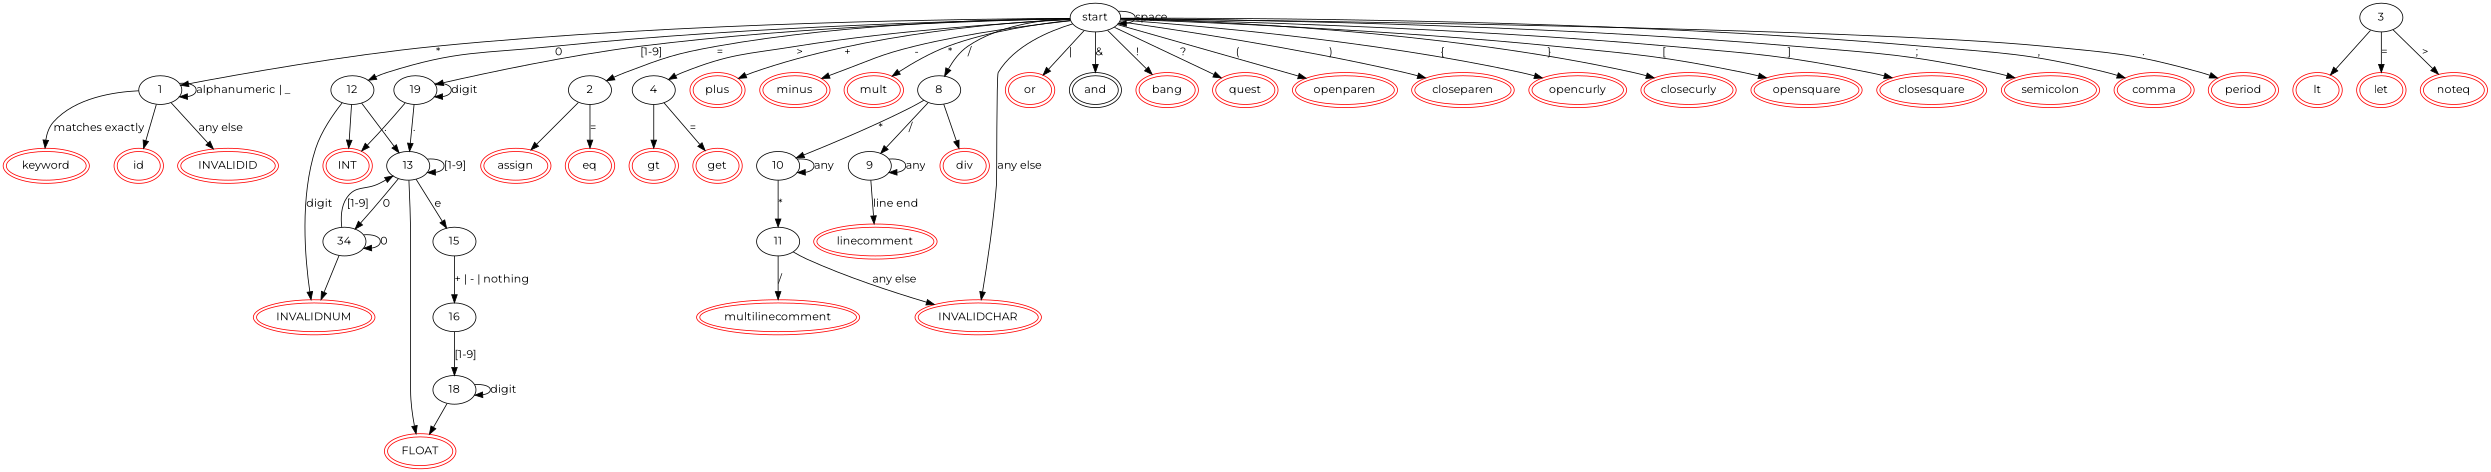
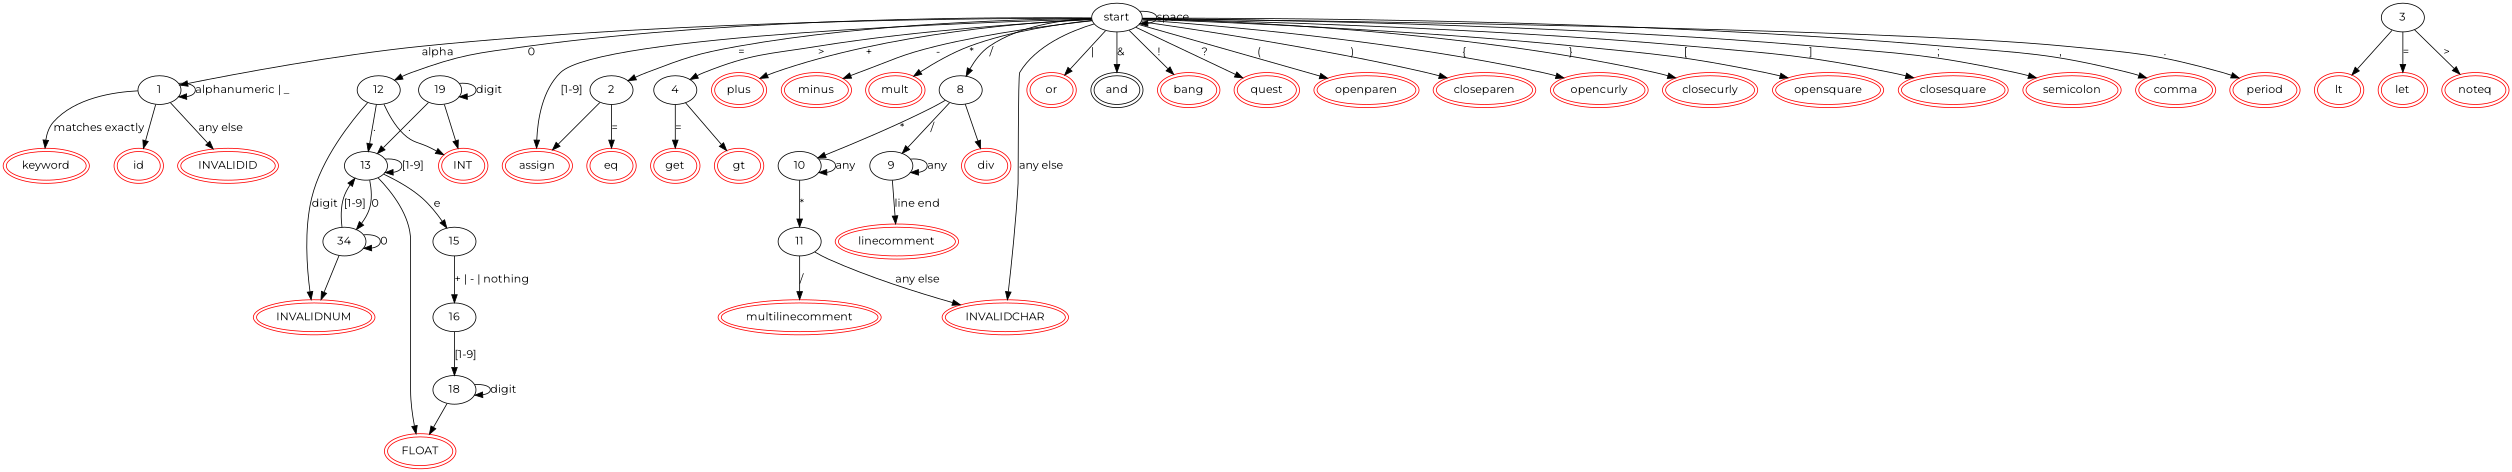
(723, 37) -> (772, 35)
(439, 52) -> (438, 52)
